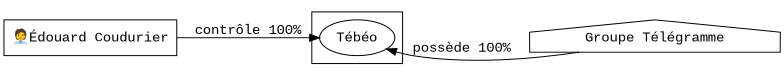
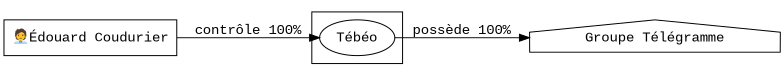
(487, 60) -> (457, 38)
